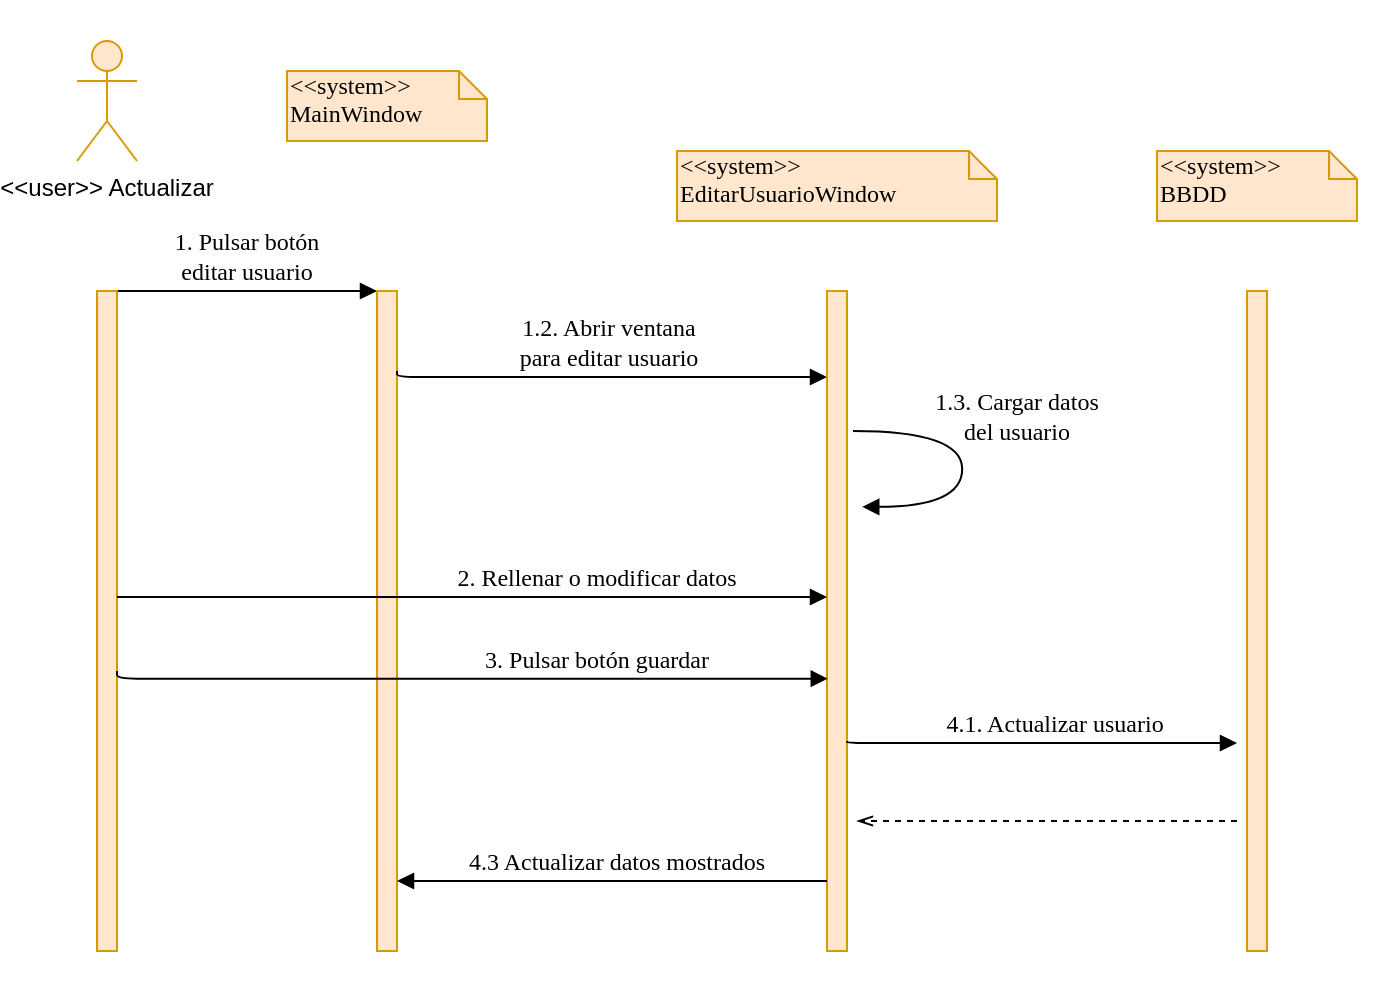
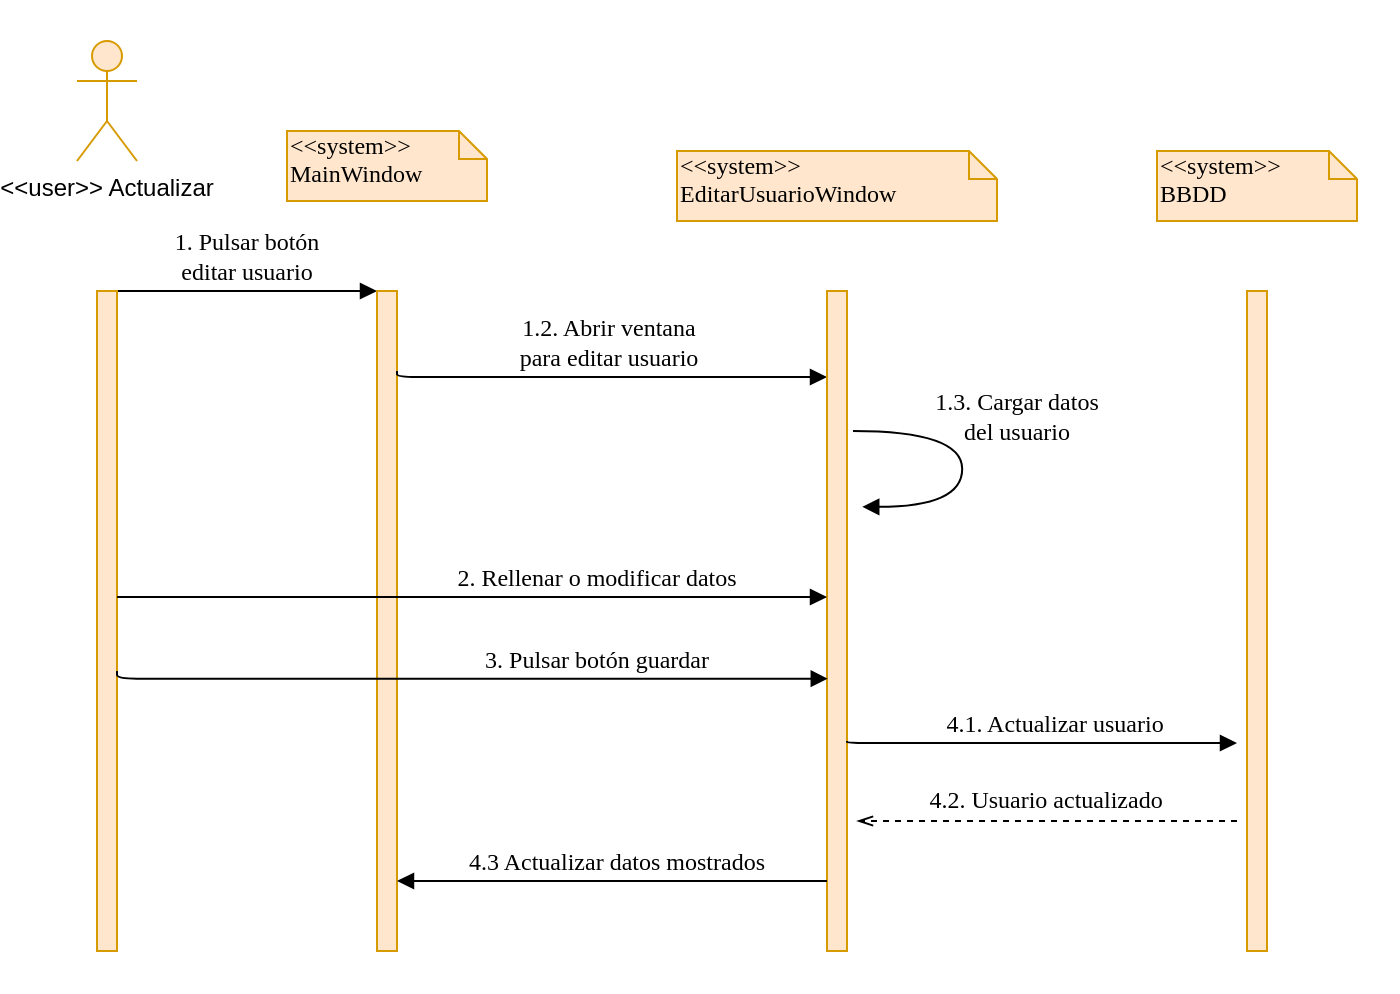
(387, 106) -> (387, 166)
none -> (1047, 801)
